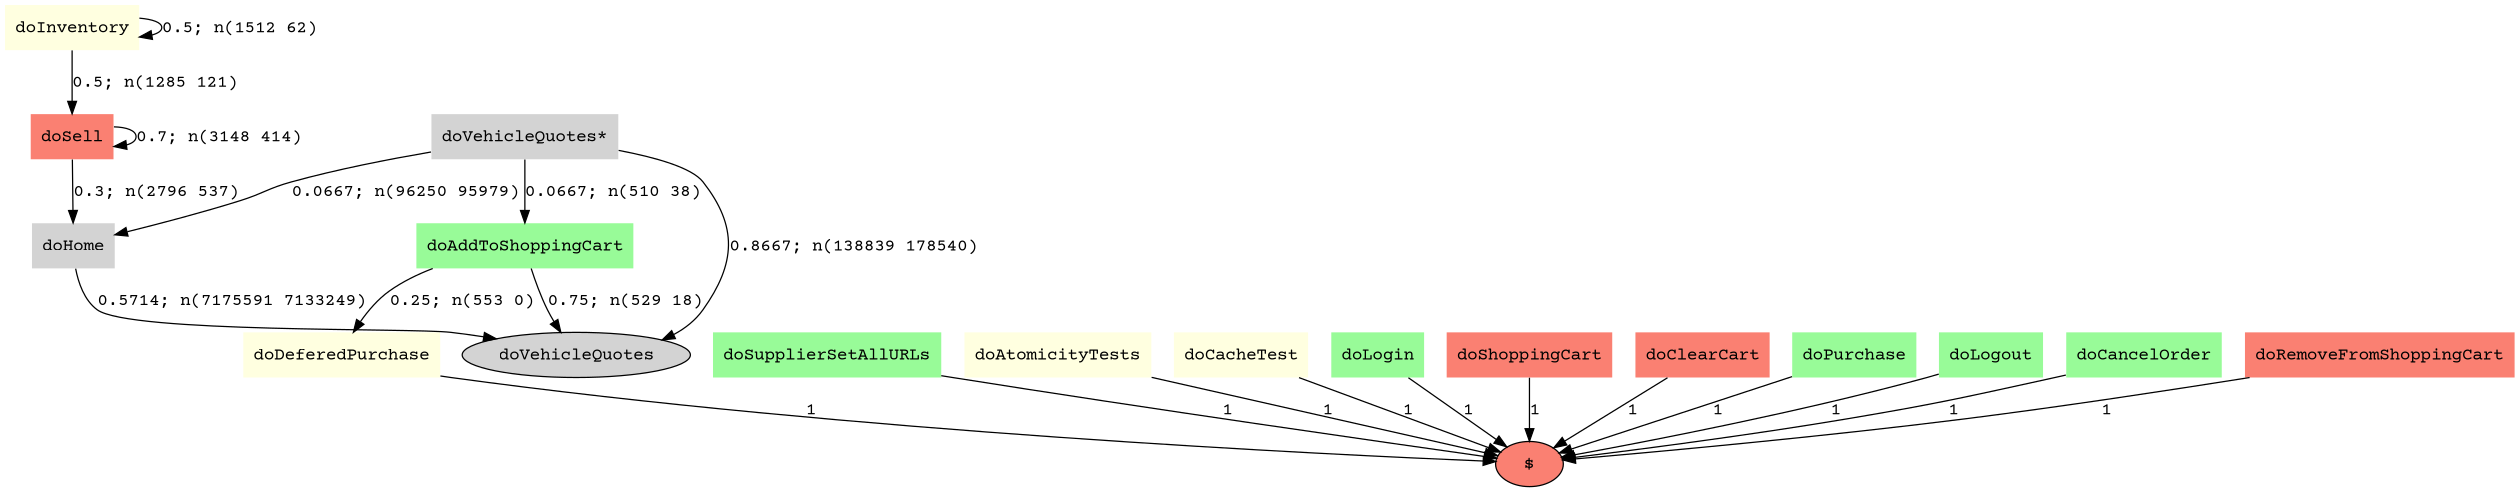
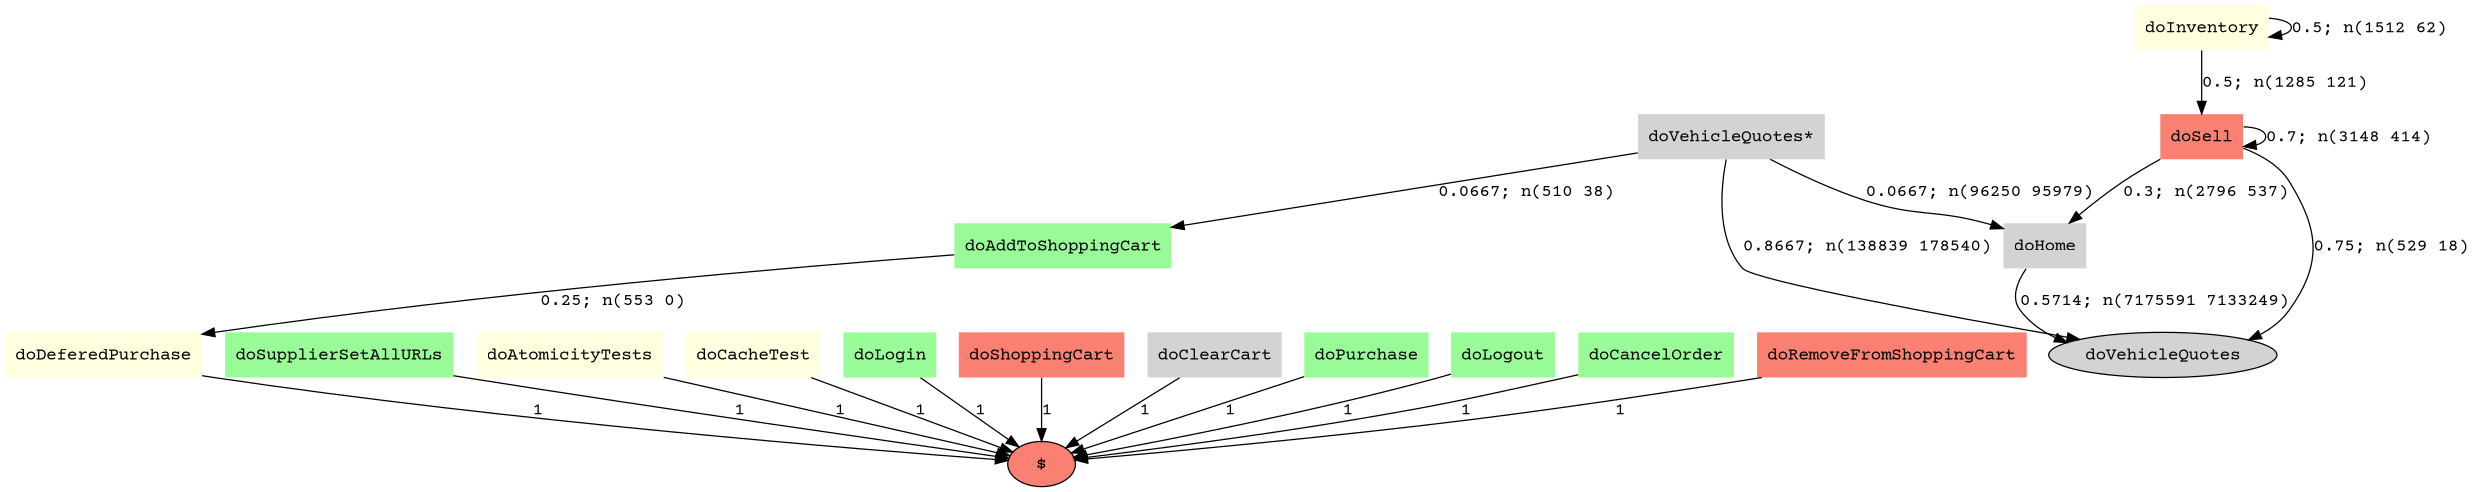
(541, 296) -> (2312, 236)
(1703, 355) -> (1215, 355)
